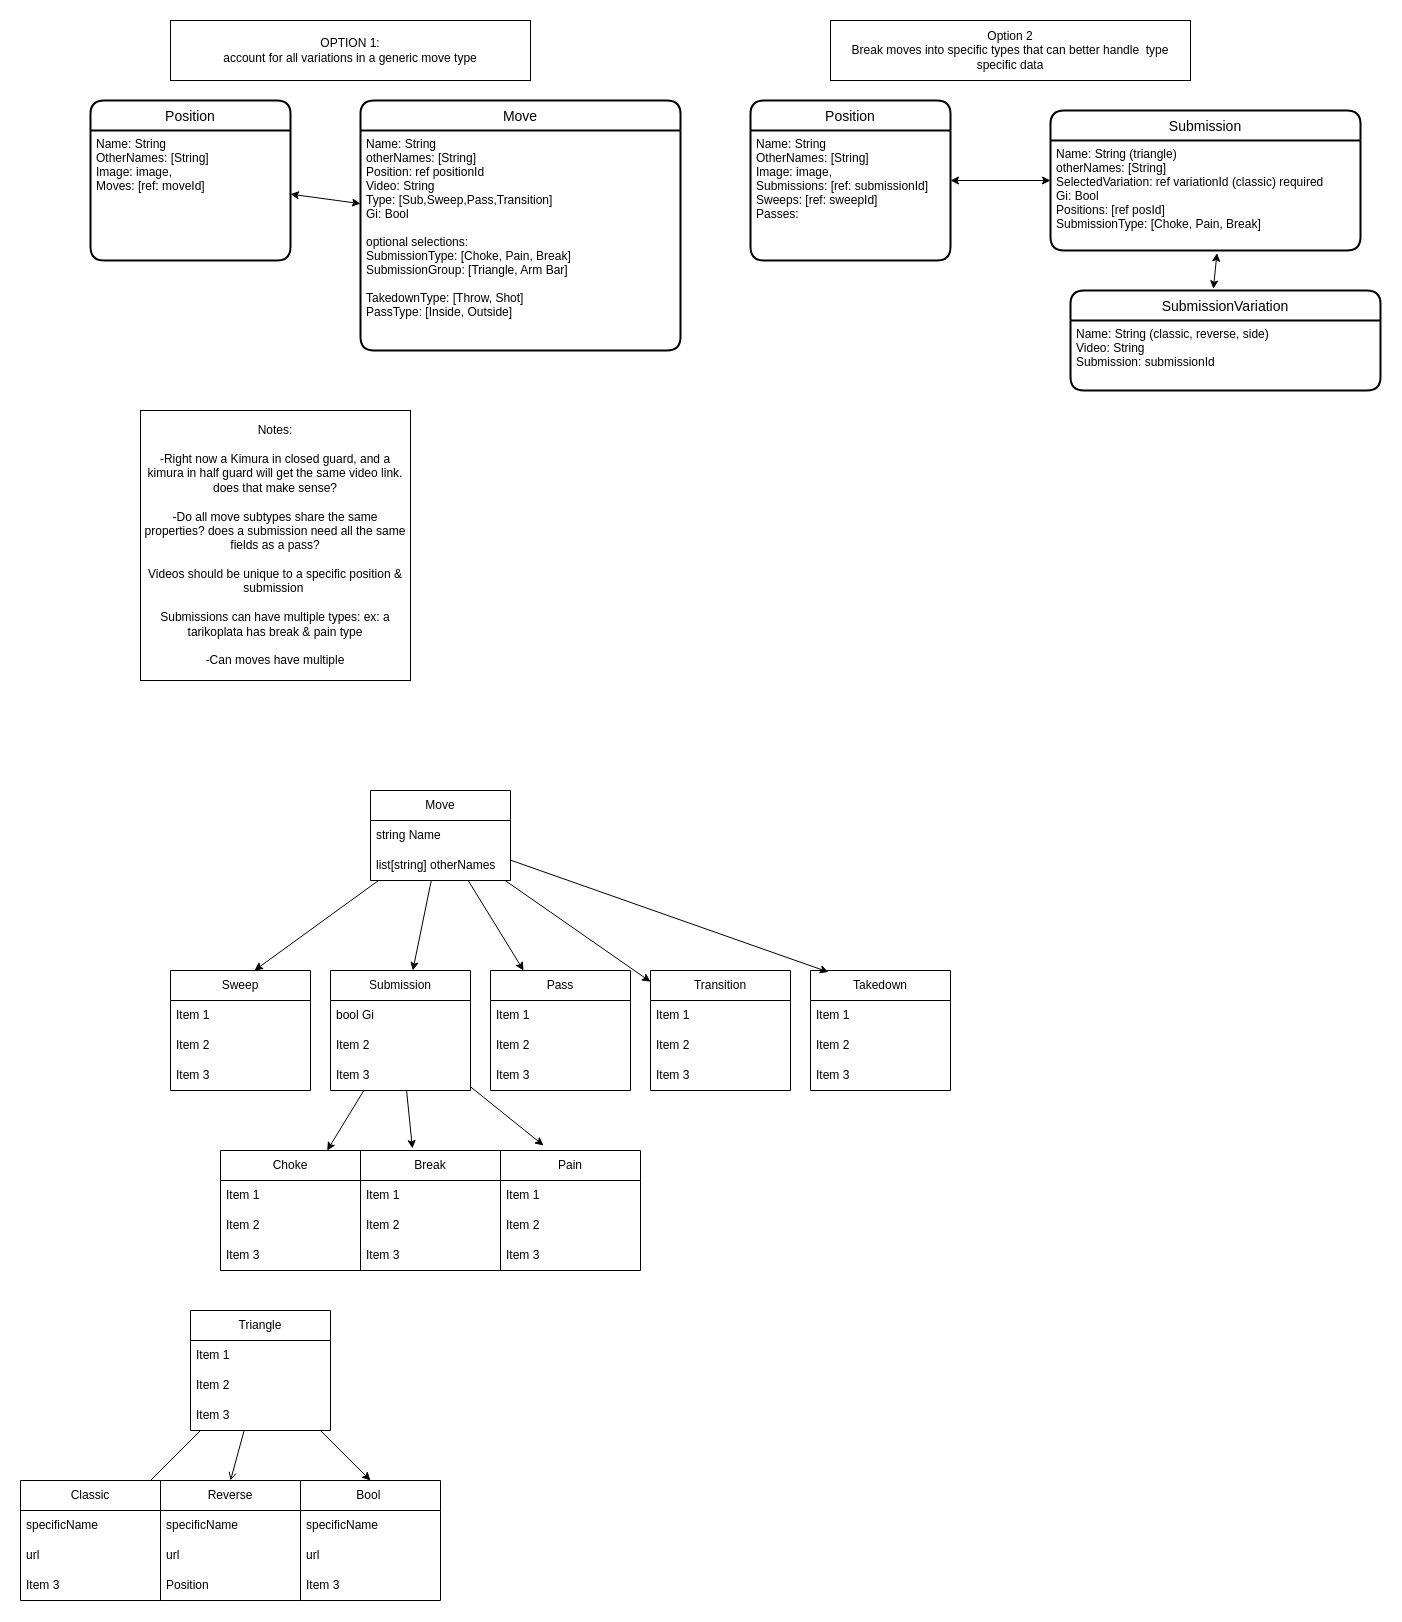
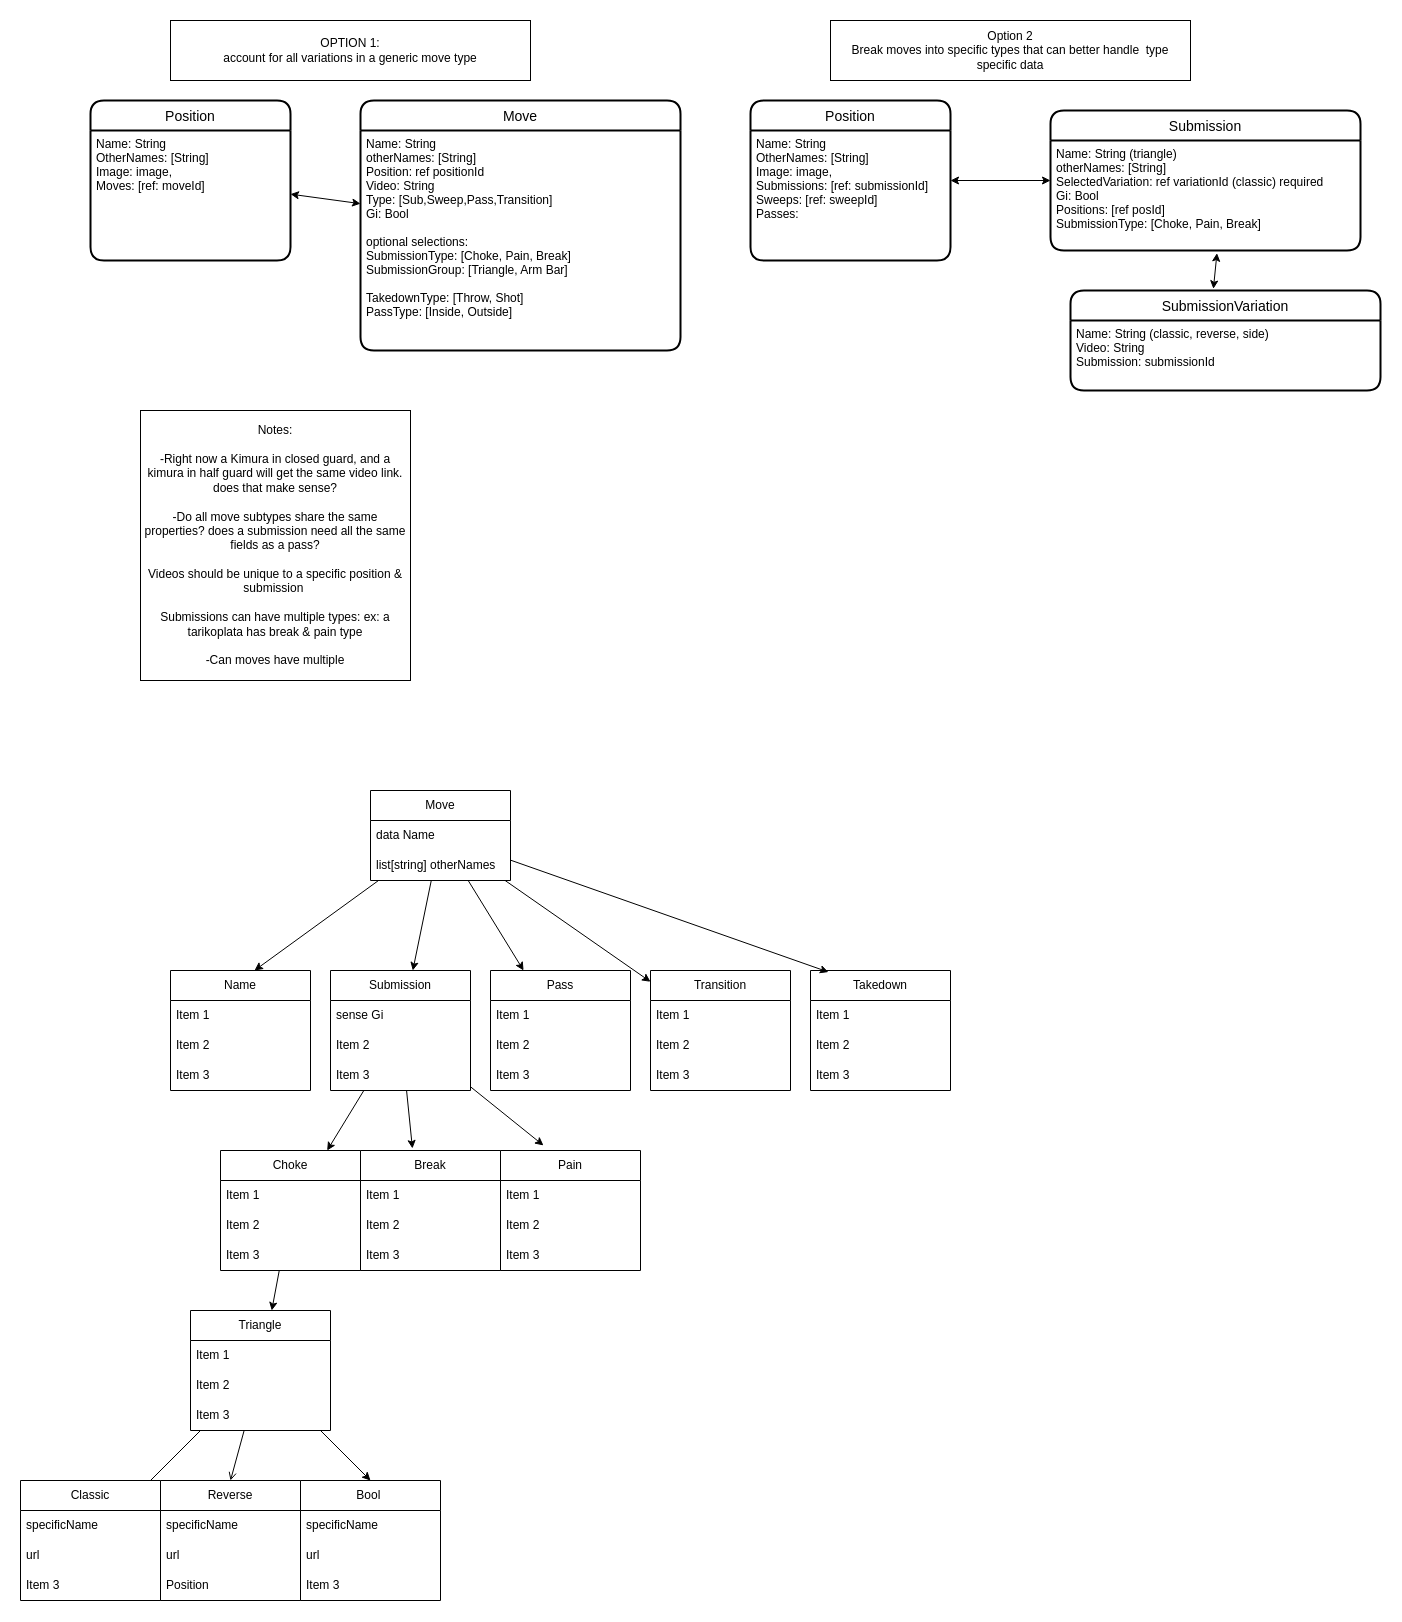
(410, 836) -> (405, 836)
(241, 986) -> (241, 986)
(355, 1016) -> (360, 1016)
none -> (276, 1288)
